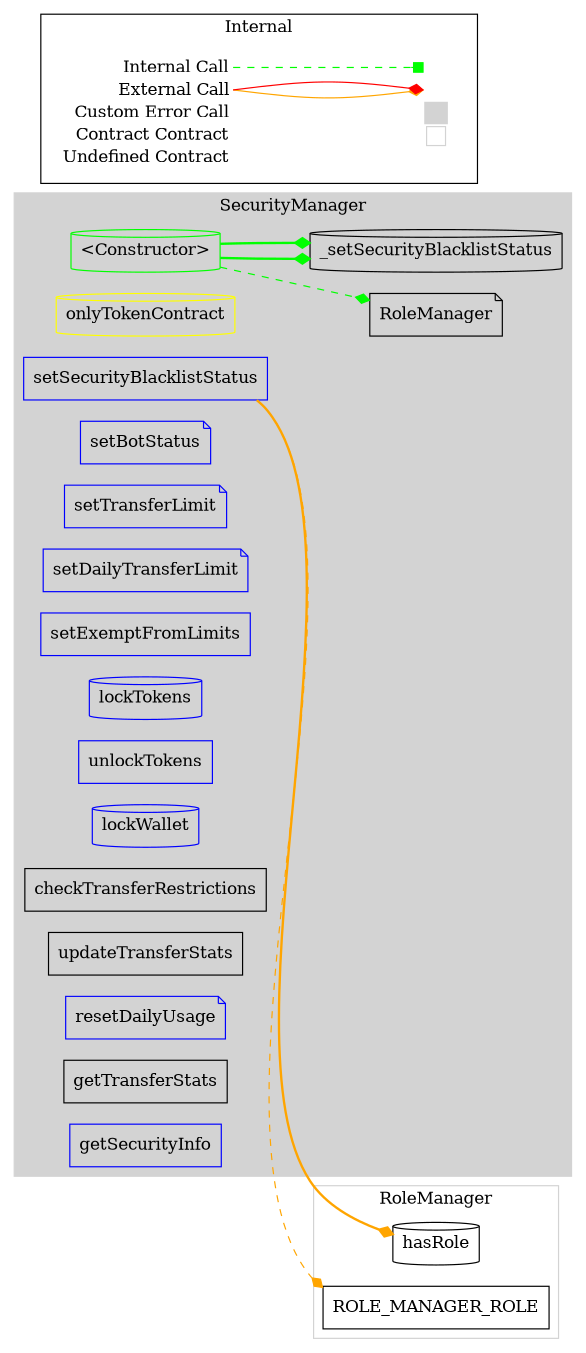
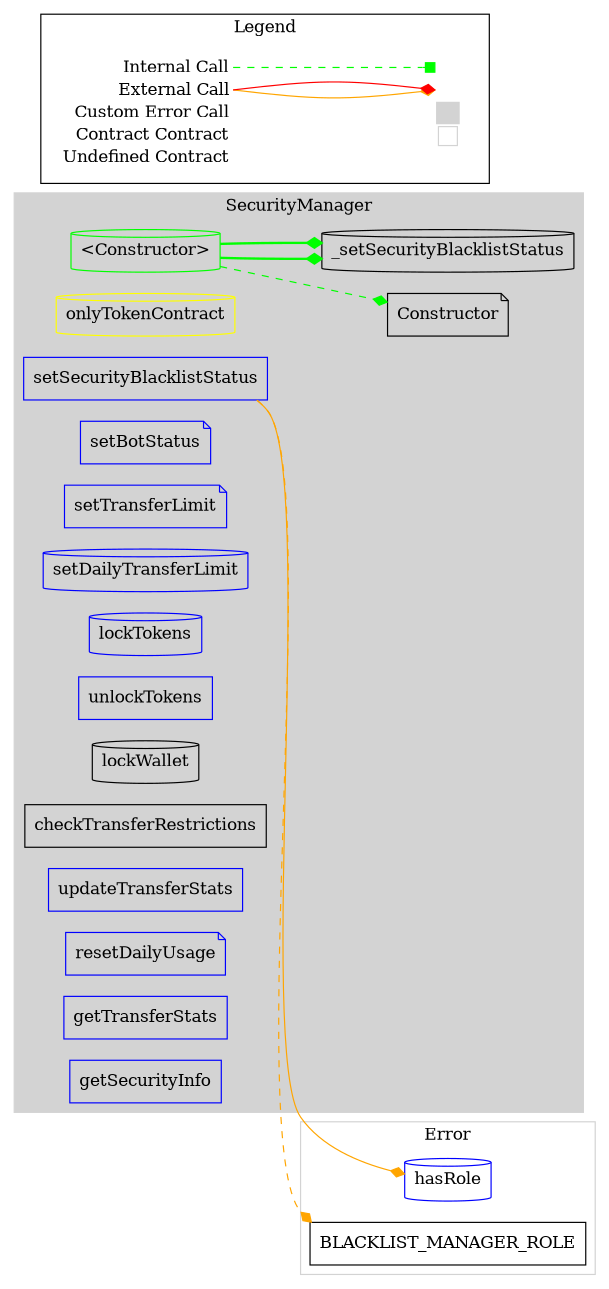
(259, 28) -> (265, 28)
(436, 315) -> (448, 315)
(146, 570) -> (146, 570)
(146, 634) -> none
(146, 826) -> (146, 762)
(146, 954) -> (146, 890)
(280, 1028) -> (285, 809)
(146, 1082) -> (146, 1018)
(436, 1199) -> (448, 1135)
(436, 1244) -> (448, 1180)
(436, 1308) -> (448, 1244)
